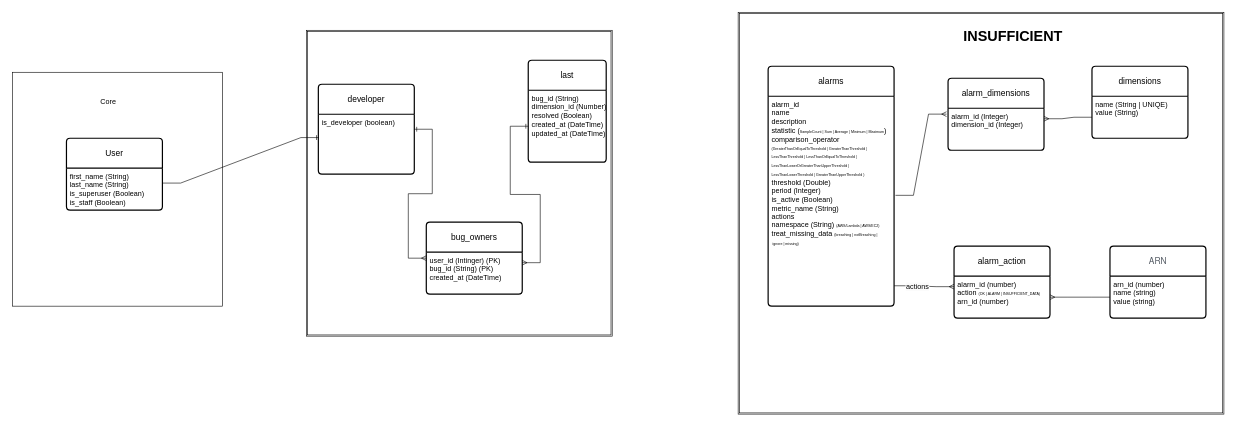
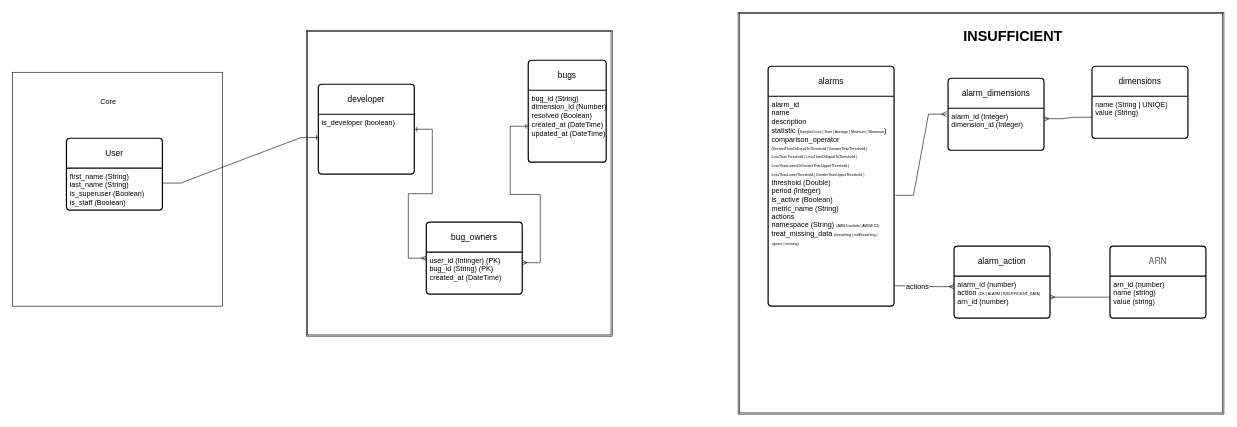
(567, 75) -> (567, 75)
